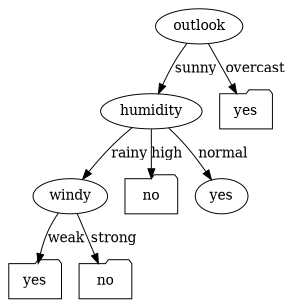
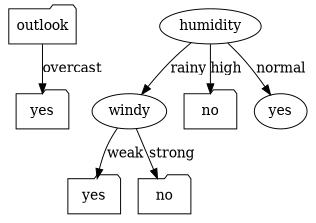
(199, 26) -> (42, 26)
(174, 63) -> none
